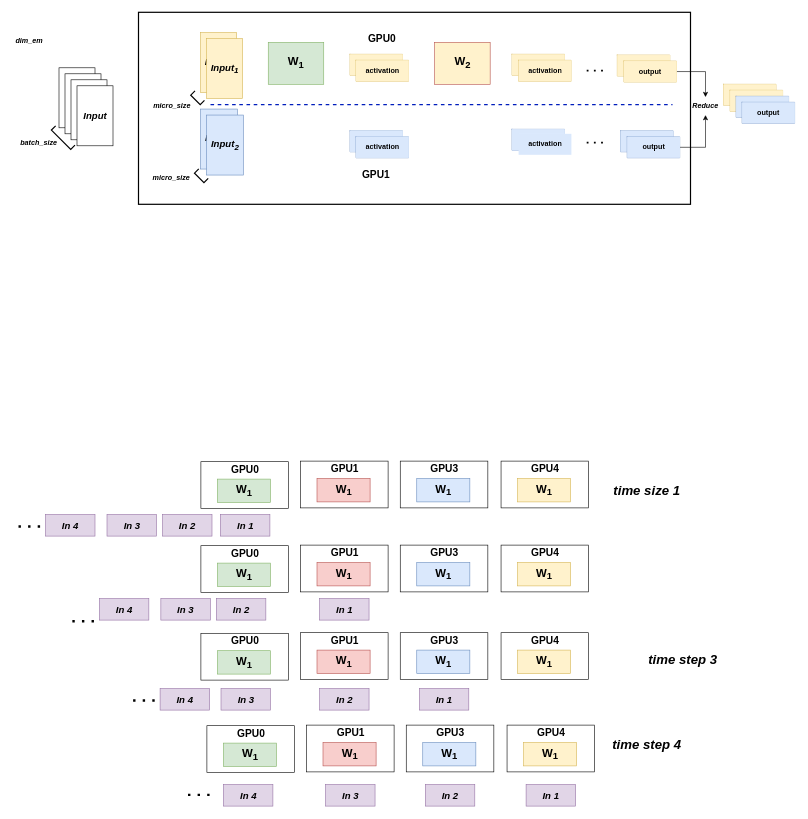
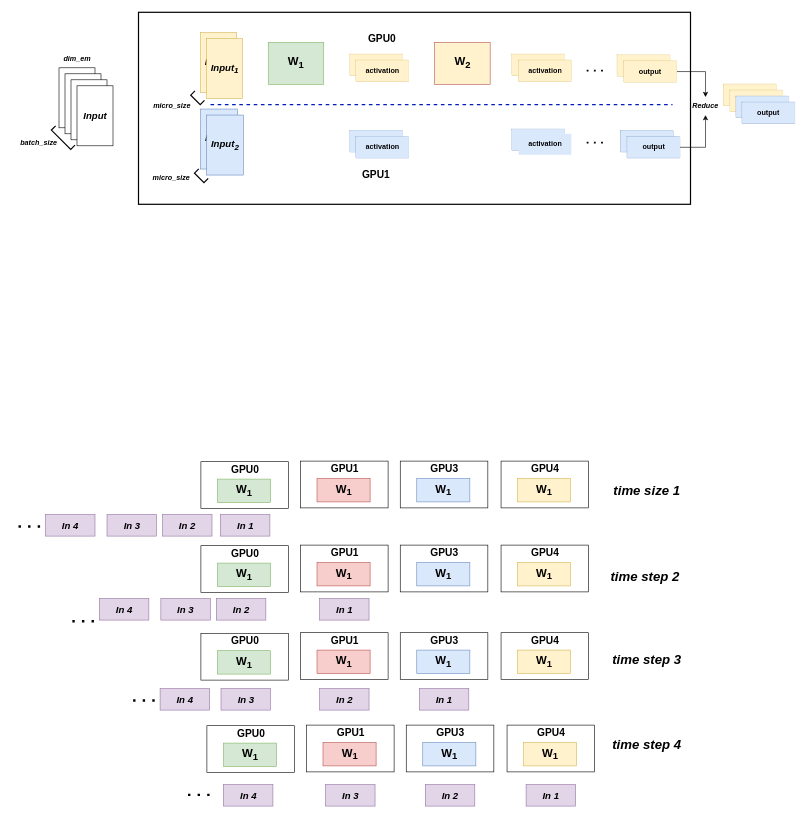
(29, 41) -> (77, 59)
none -> (645, 578)
(683, 660) -> (647, 660)
